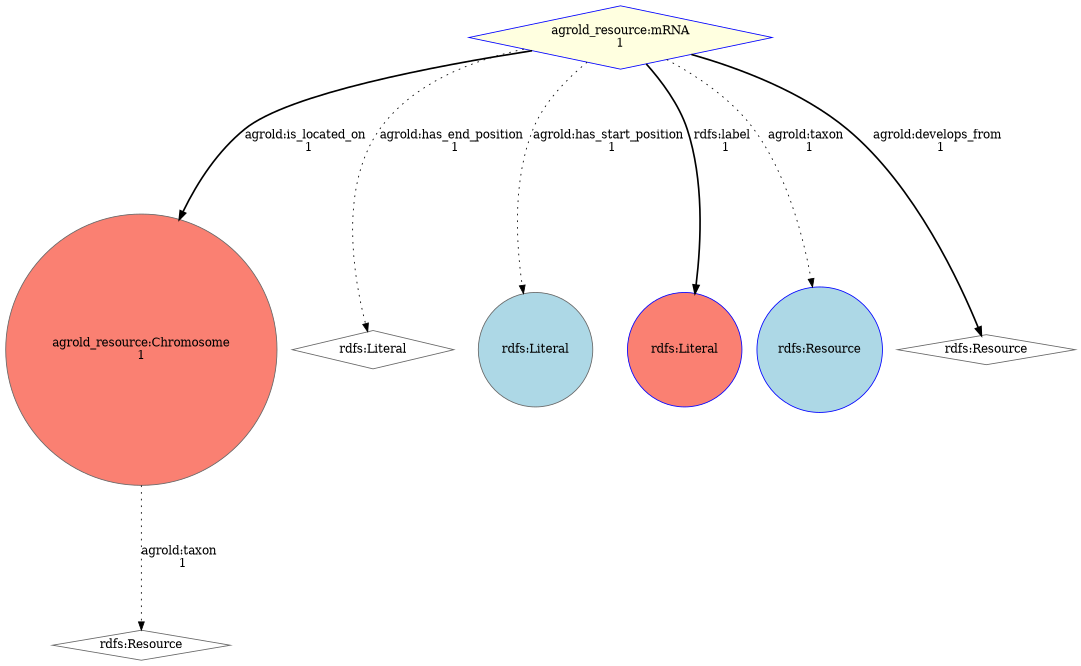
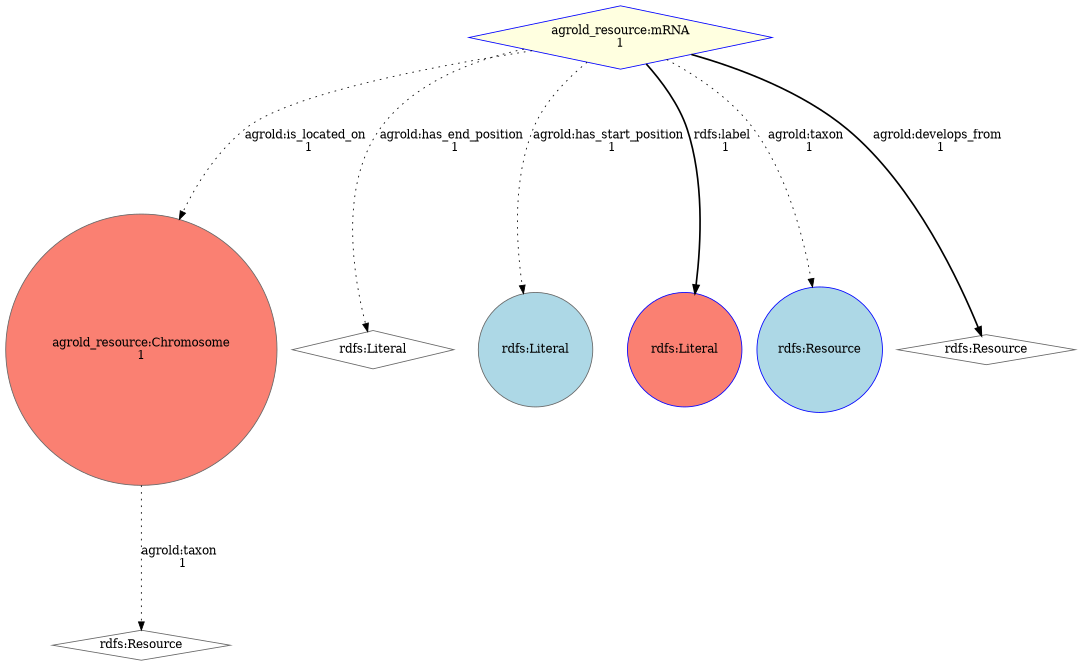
(335, 91) -> (335, 91)
